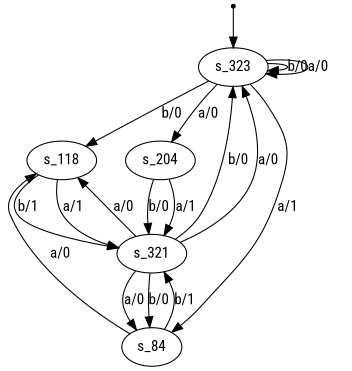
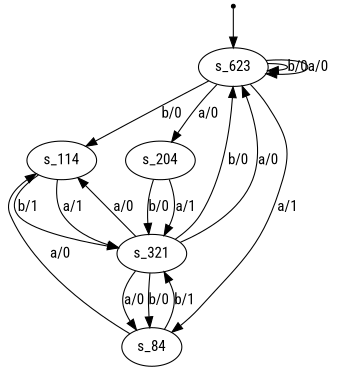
(233, 67) -> (233, 67)
(62, 160) -> (62, 160)
